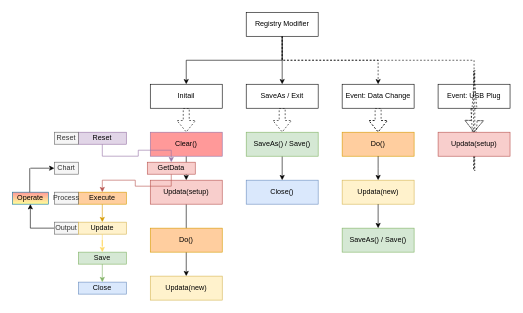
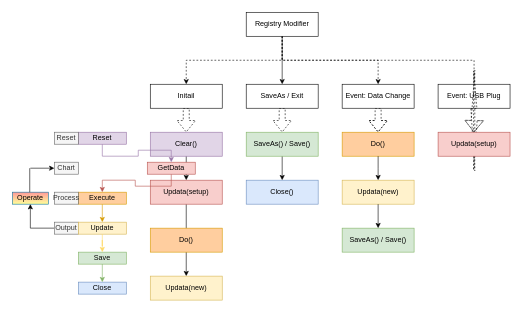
(223, 60) -> (223, 60)
(186, 144) -> (186, 144)
